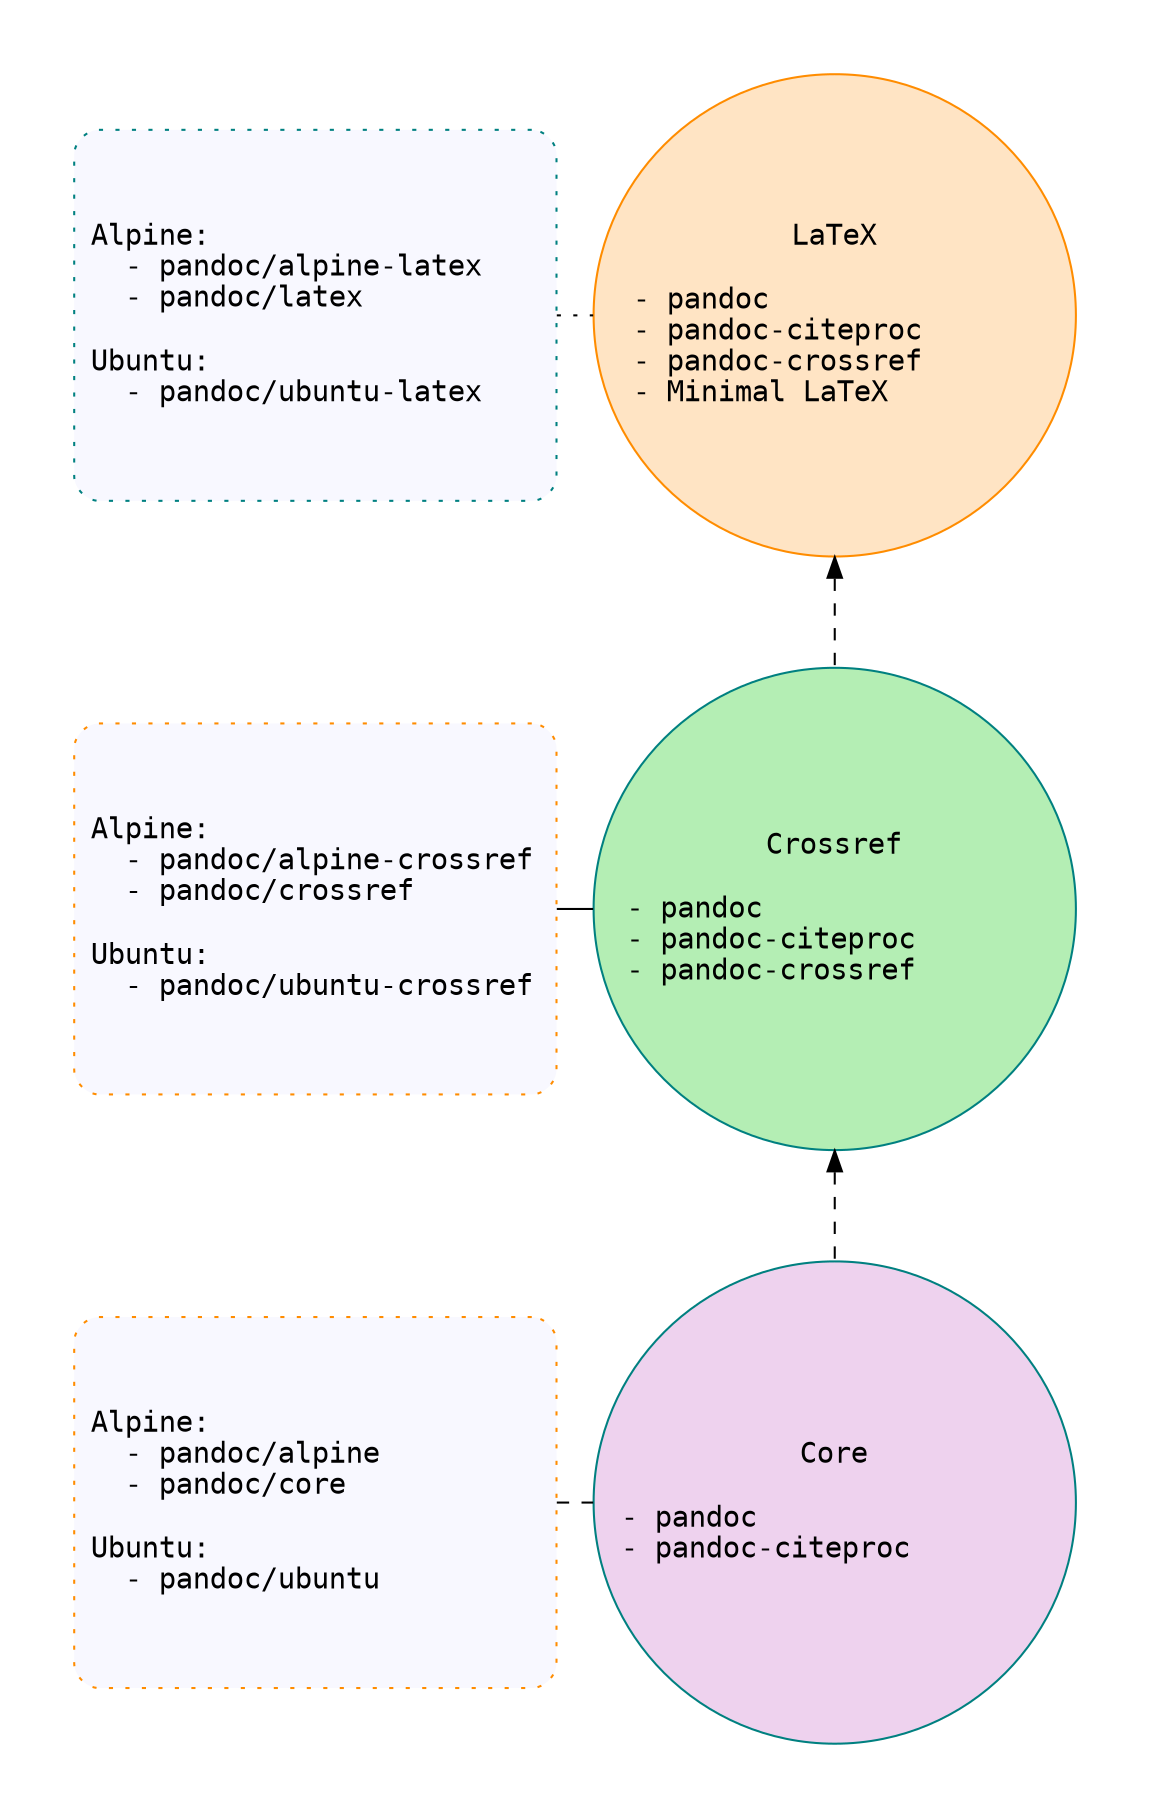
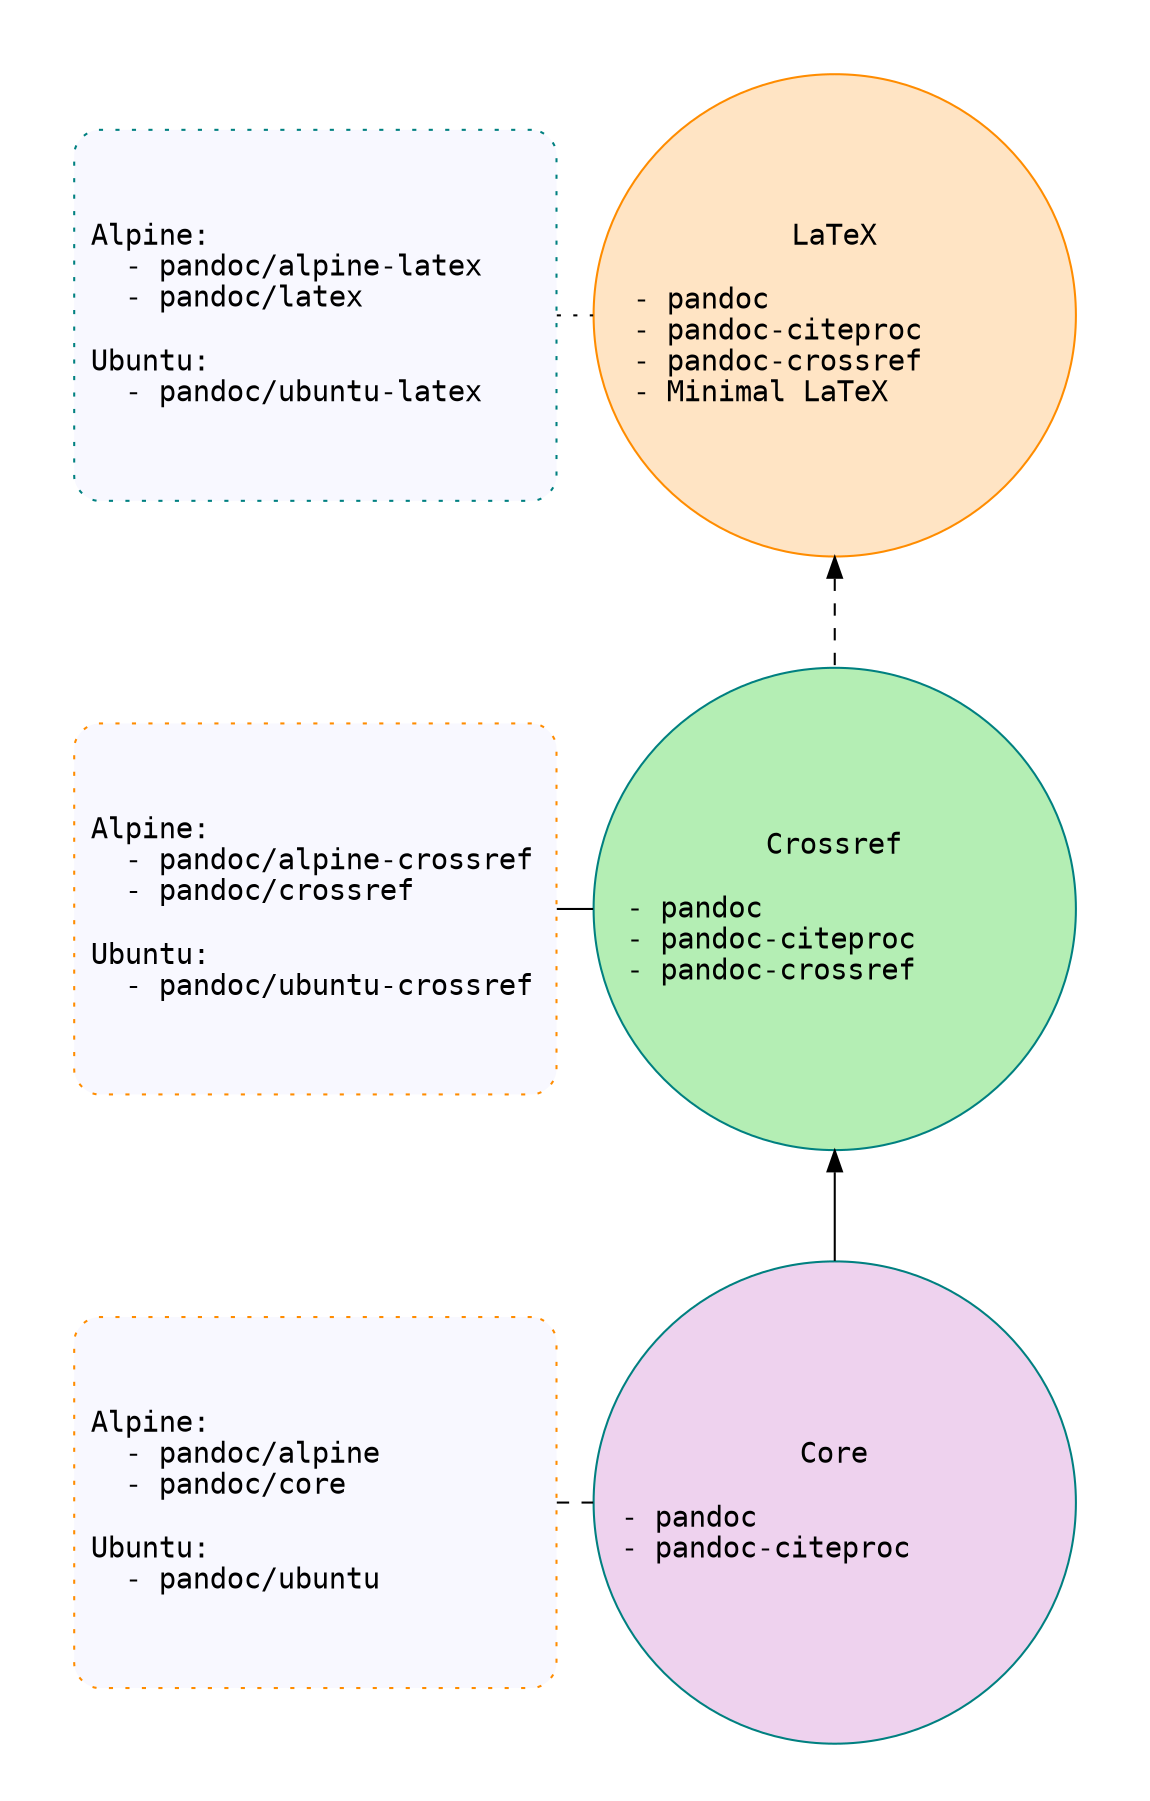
(835, 1217) -> (835, 1217)
